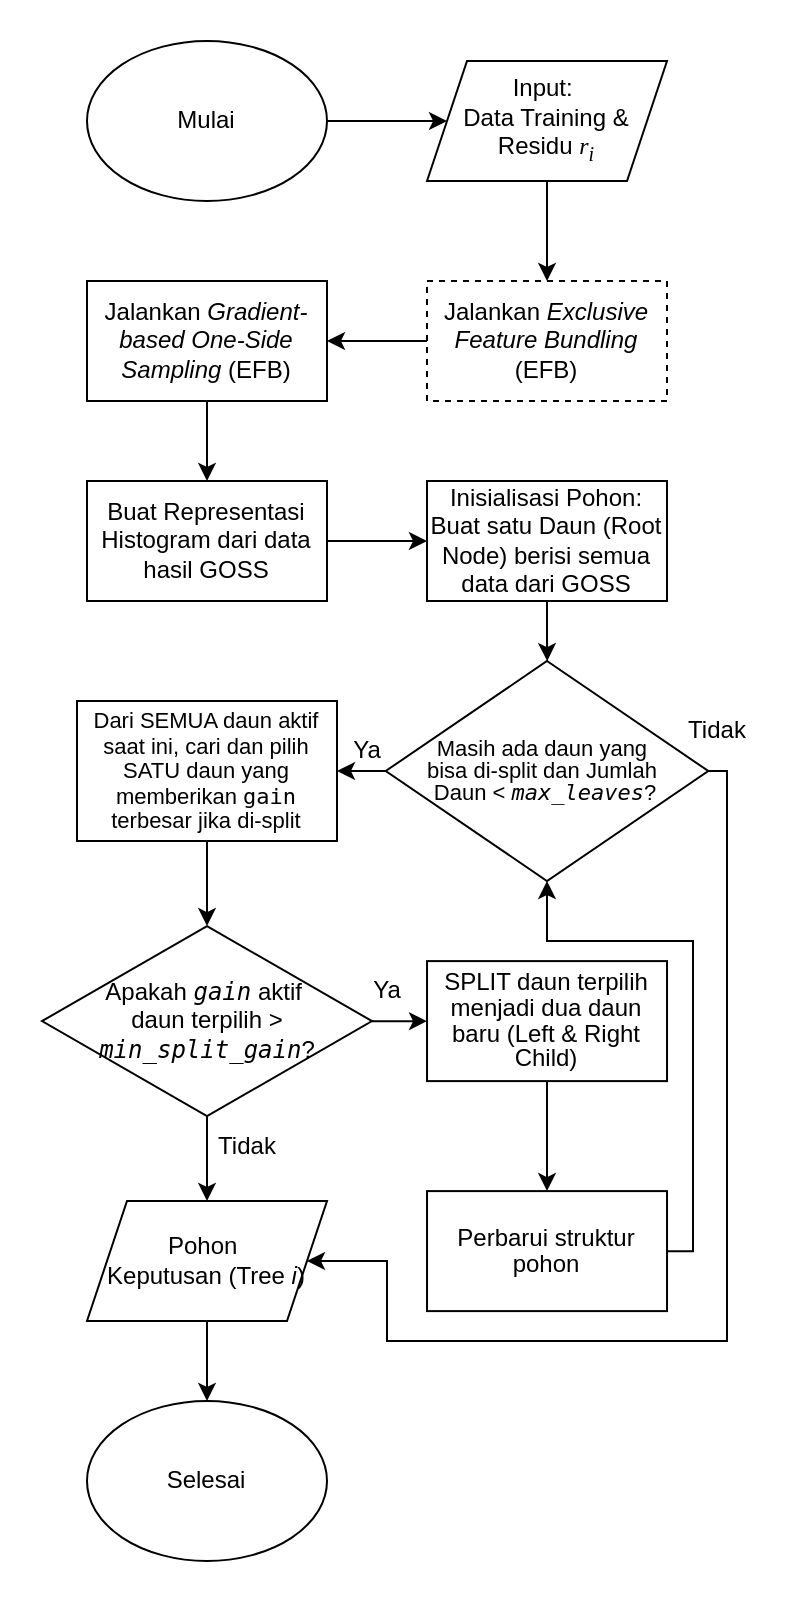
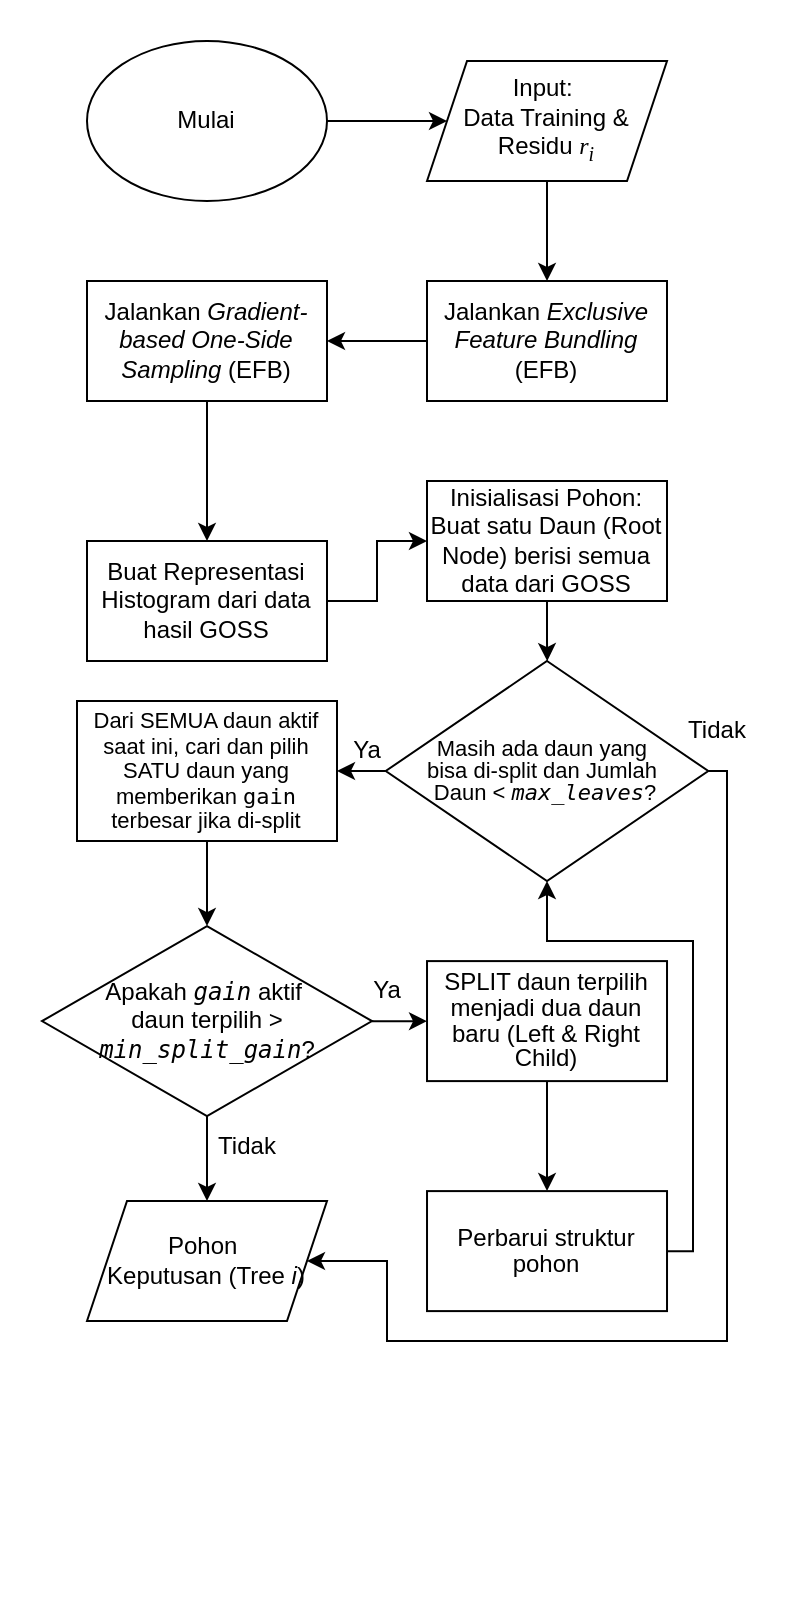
(547, 341) -> (547, 341)
(207, 541) -> (207, 601)
(207, 1354) -> none
(207, 1481) -> none
